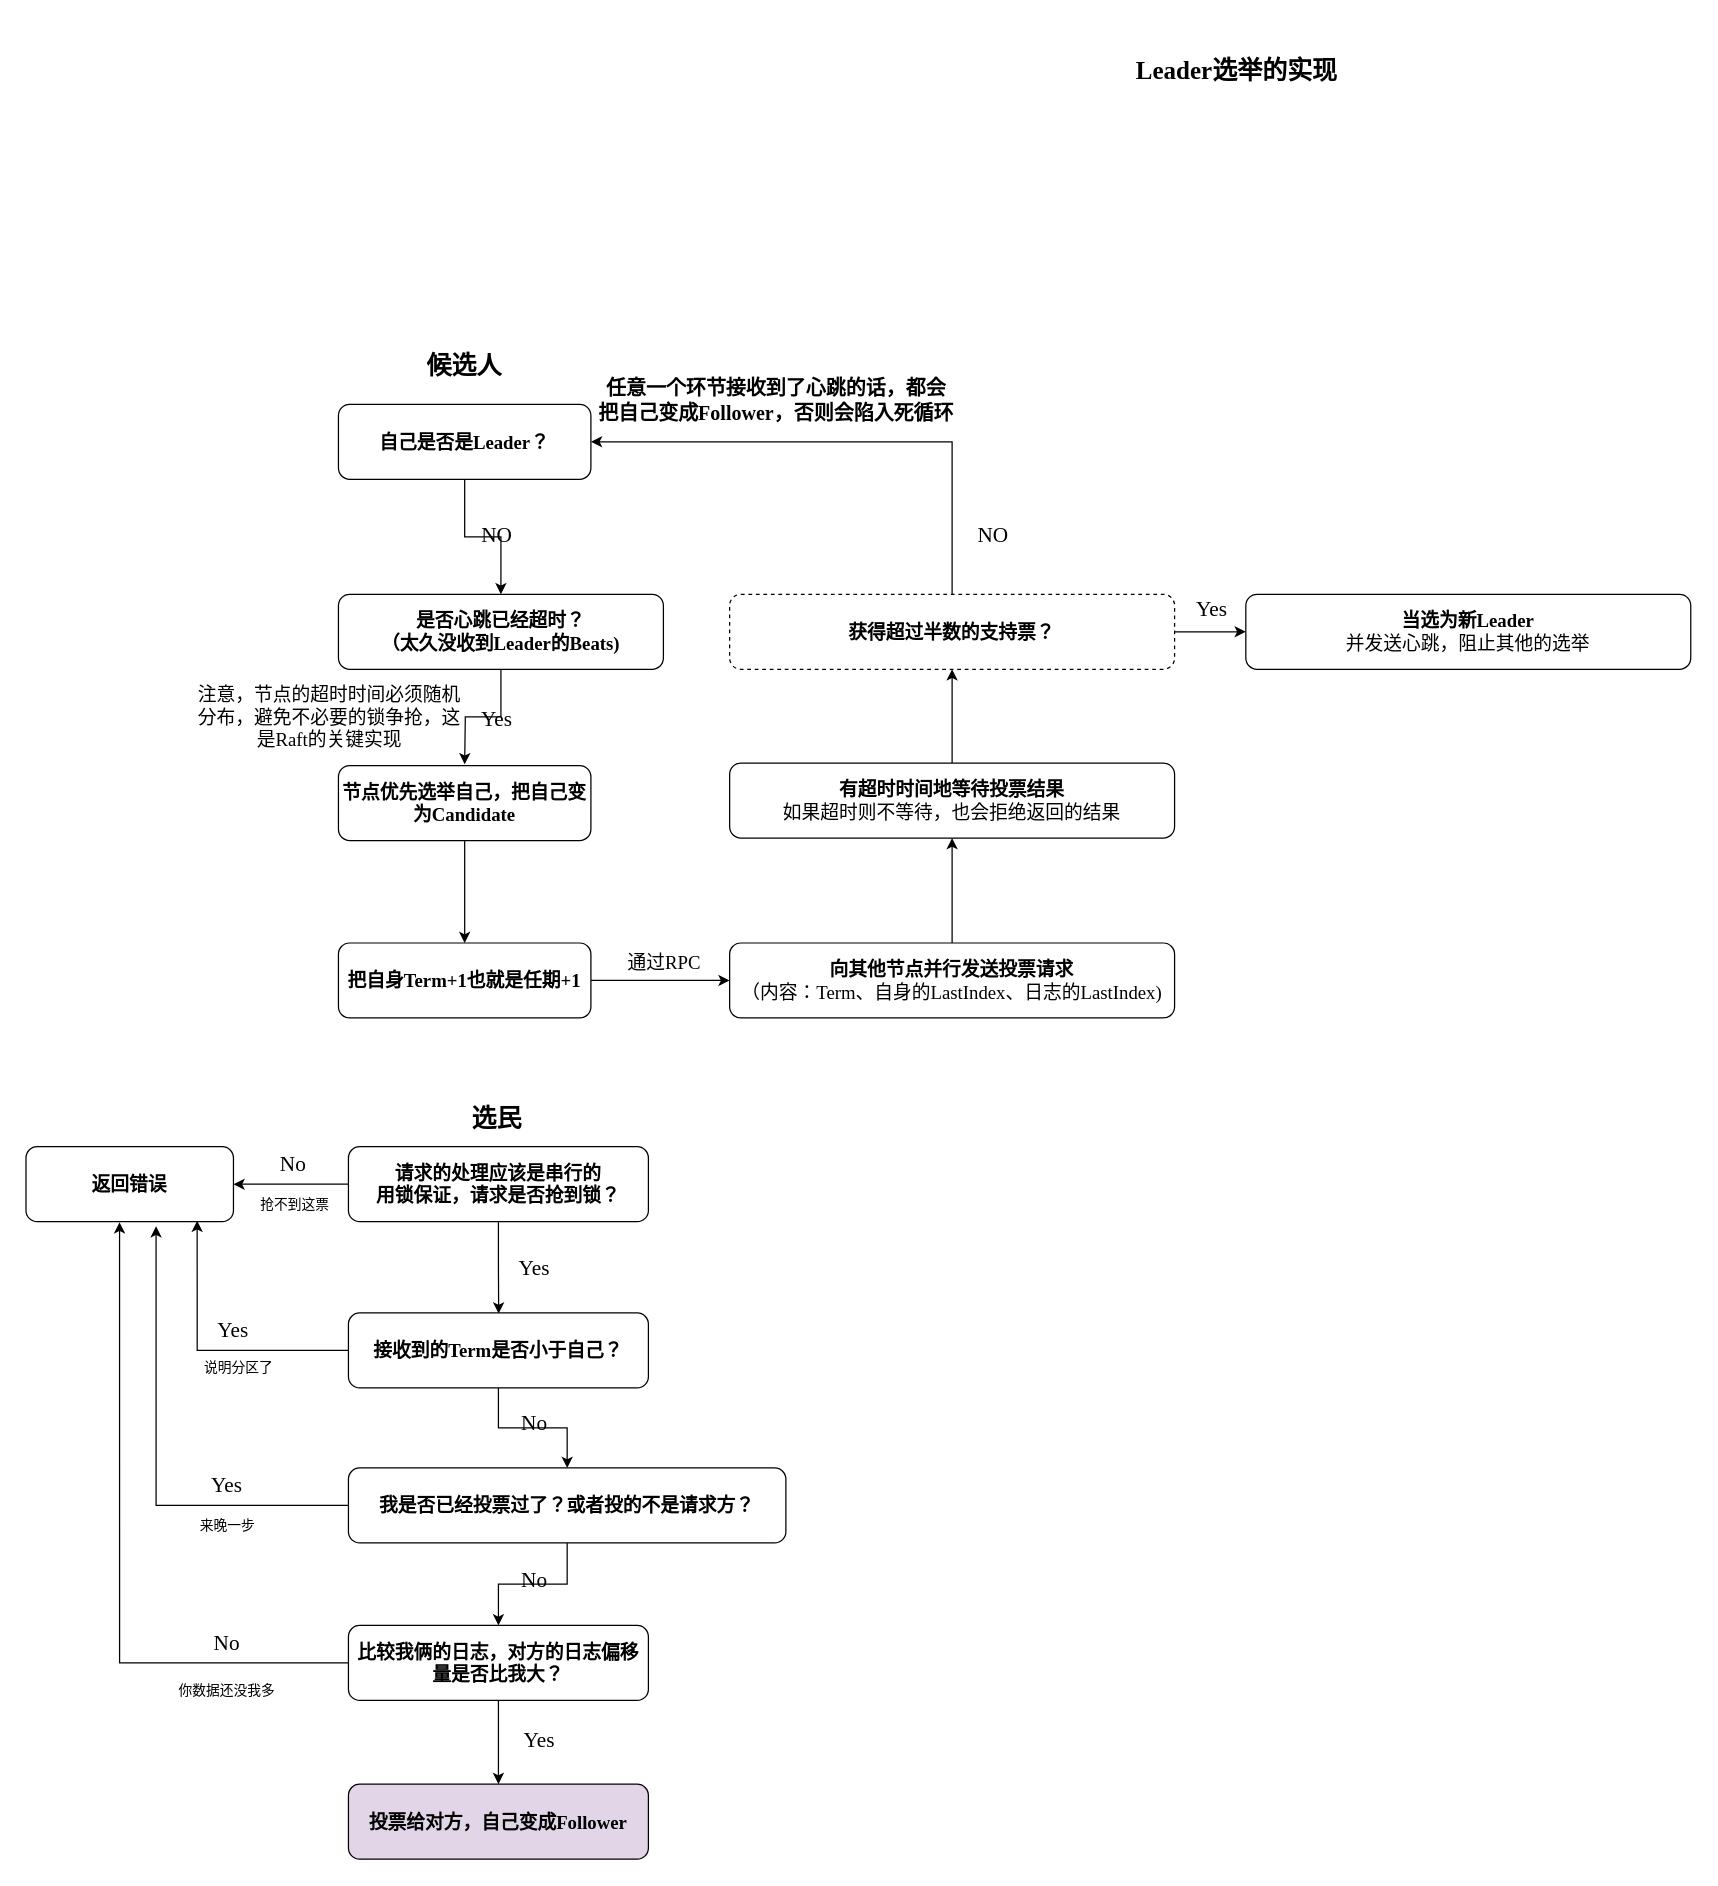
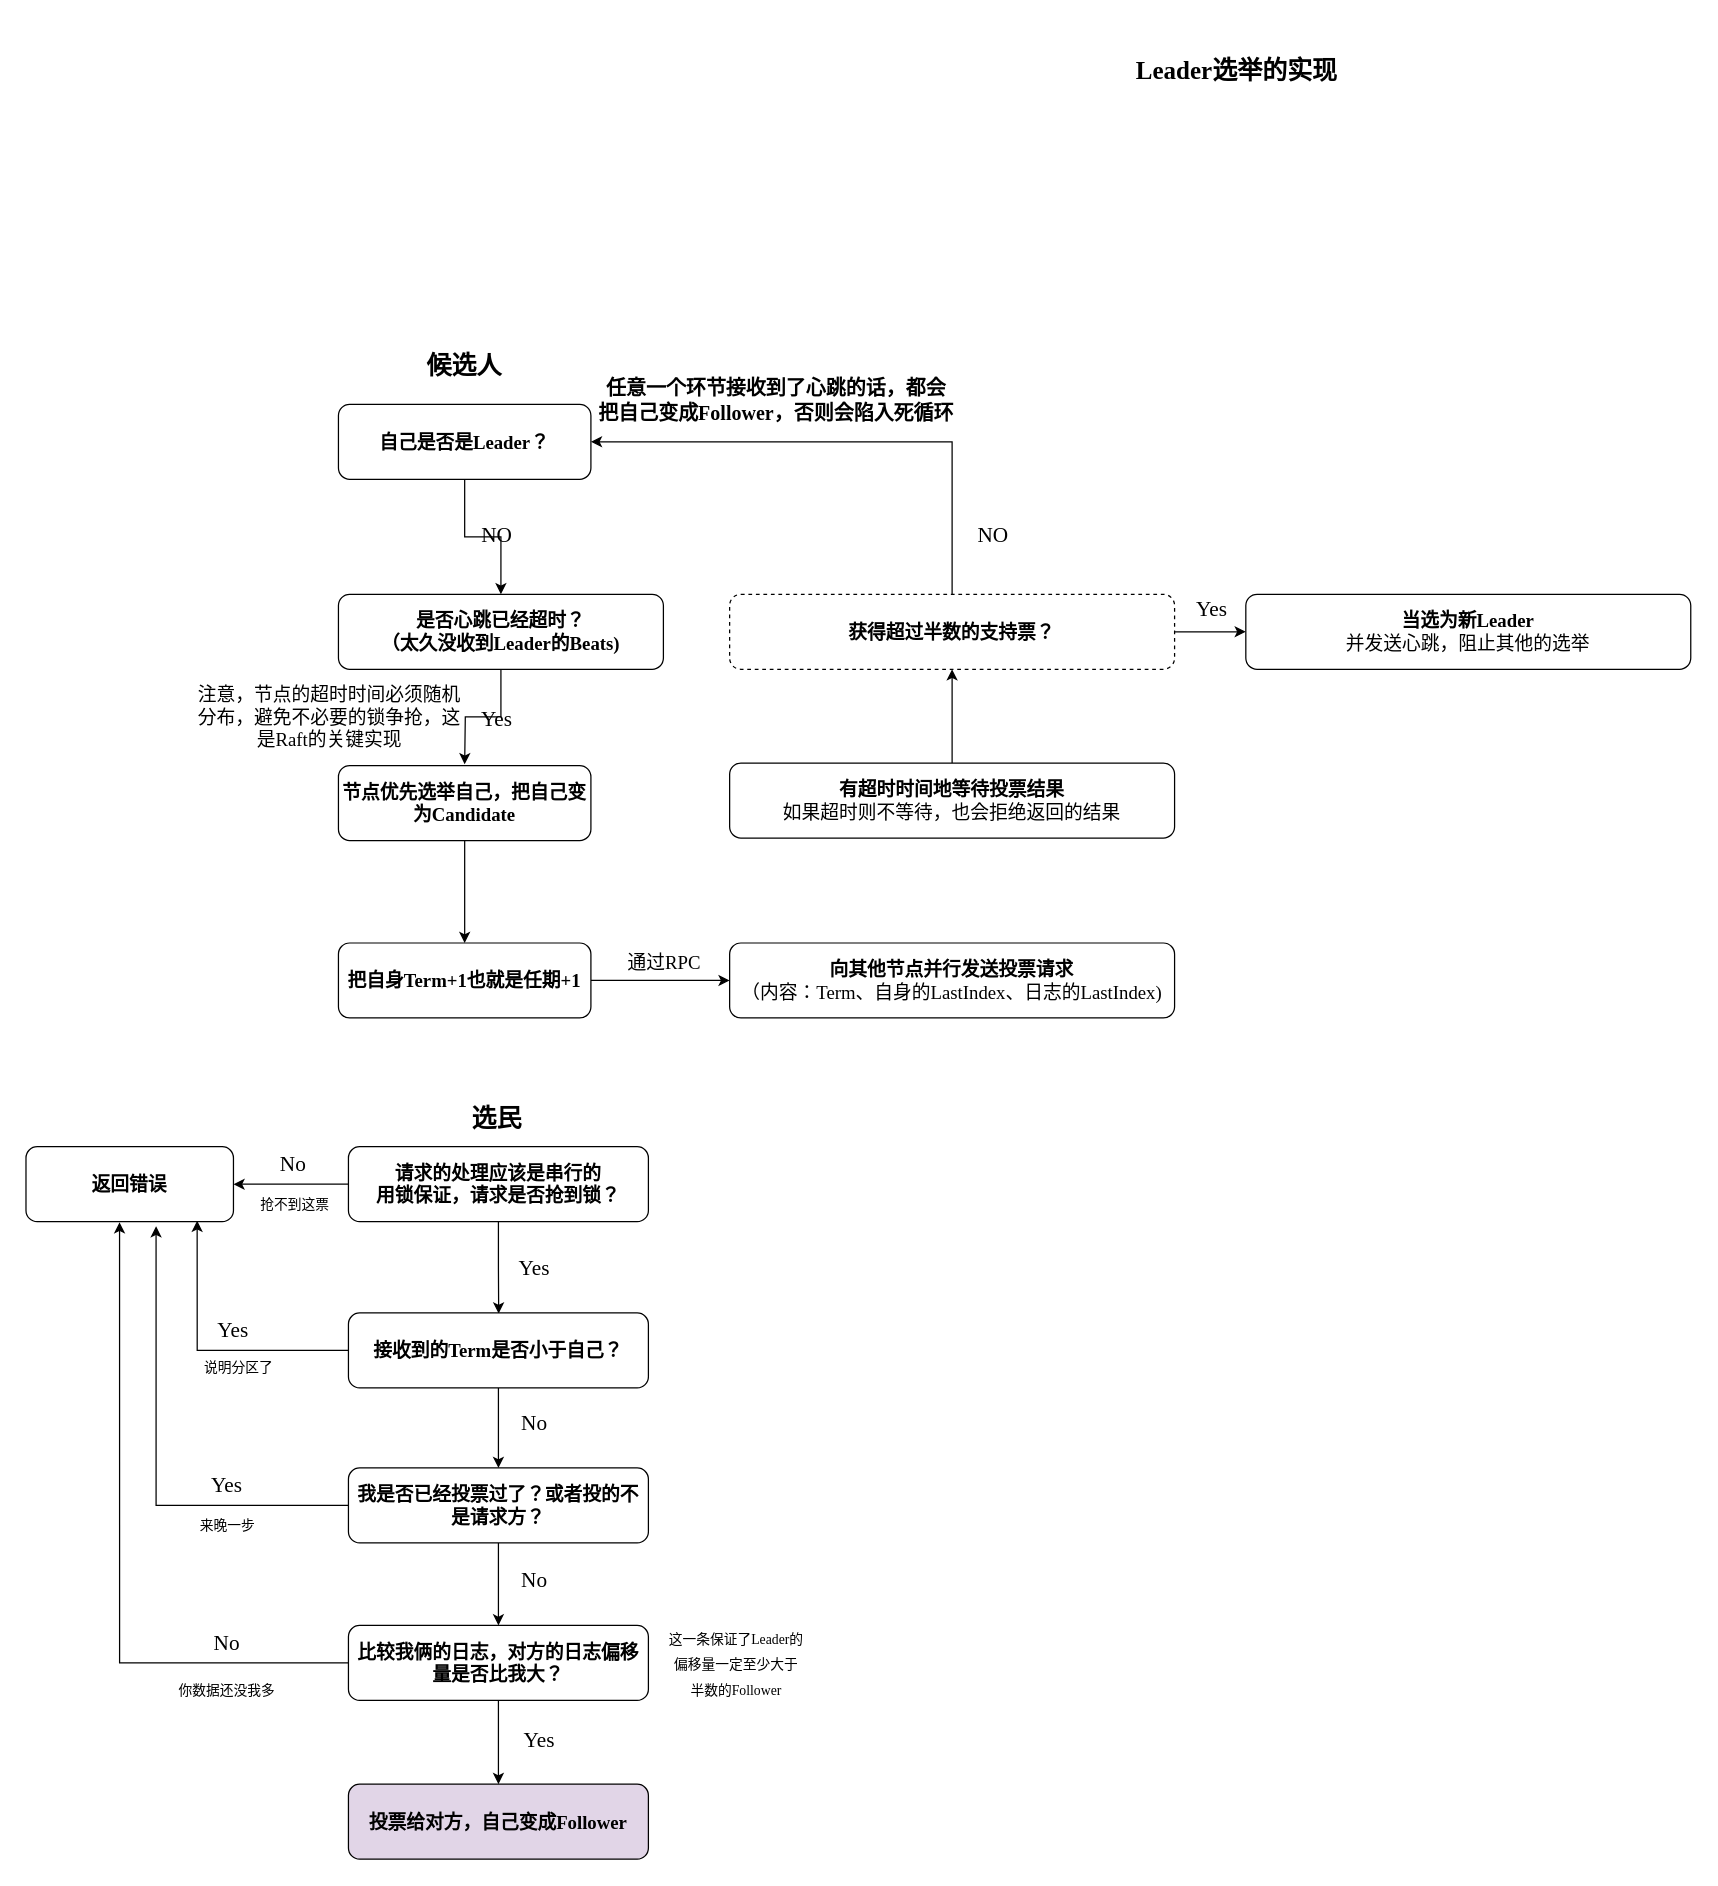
(952, 895) -> none
(567, 1506) -> (498, 1506)
none -> (736, 1663)
